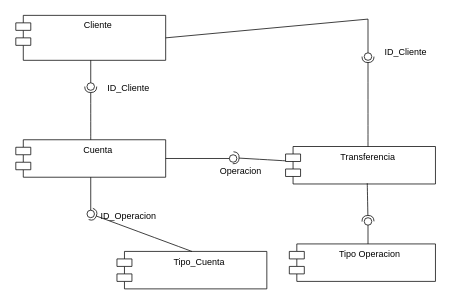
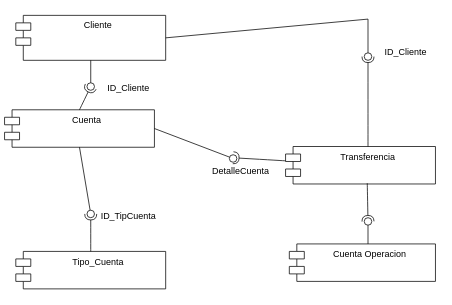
(90, 159) -> (79, 129)
(241, 171) -> (241, 171)
(128, 216) -> (128, 216)
(370, 255) -> (370, 255)
(192, 270) -> (90, 270)
